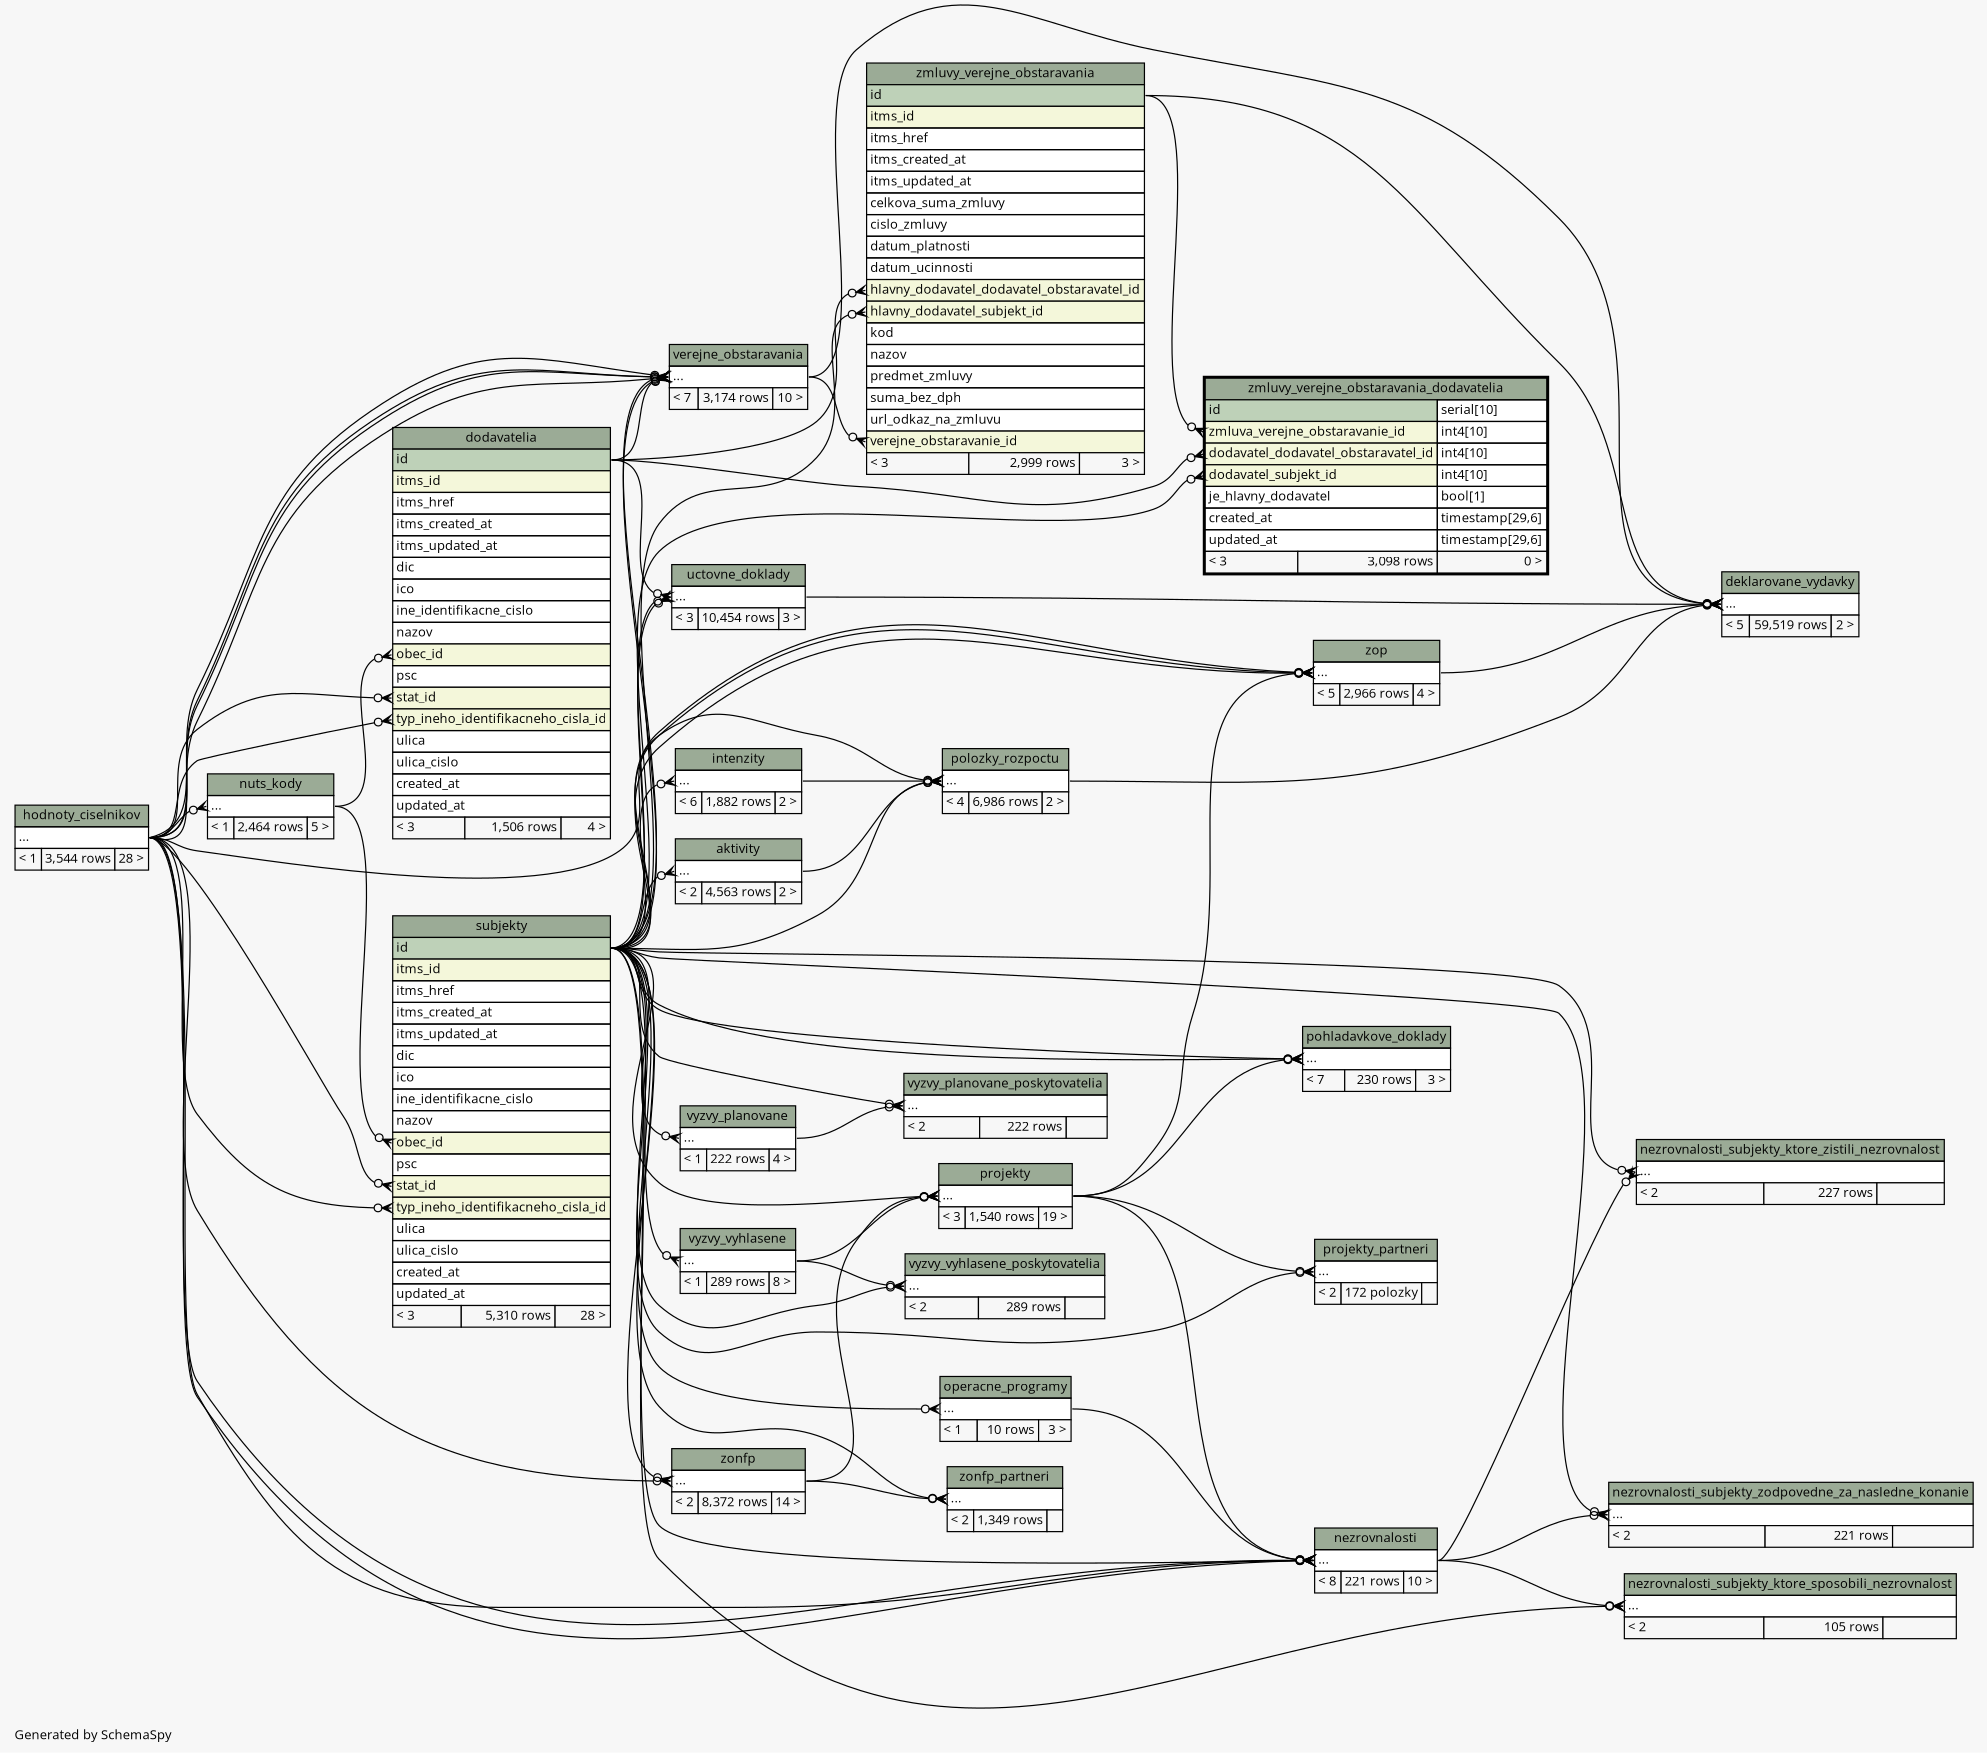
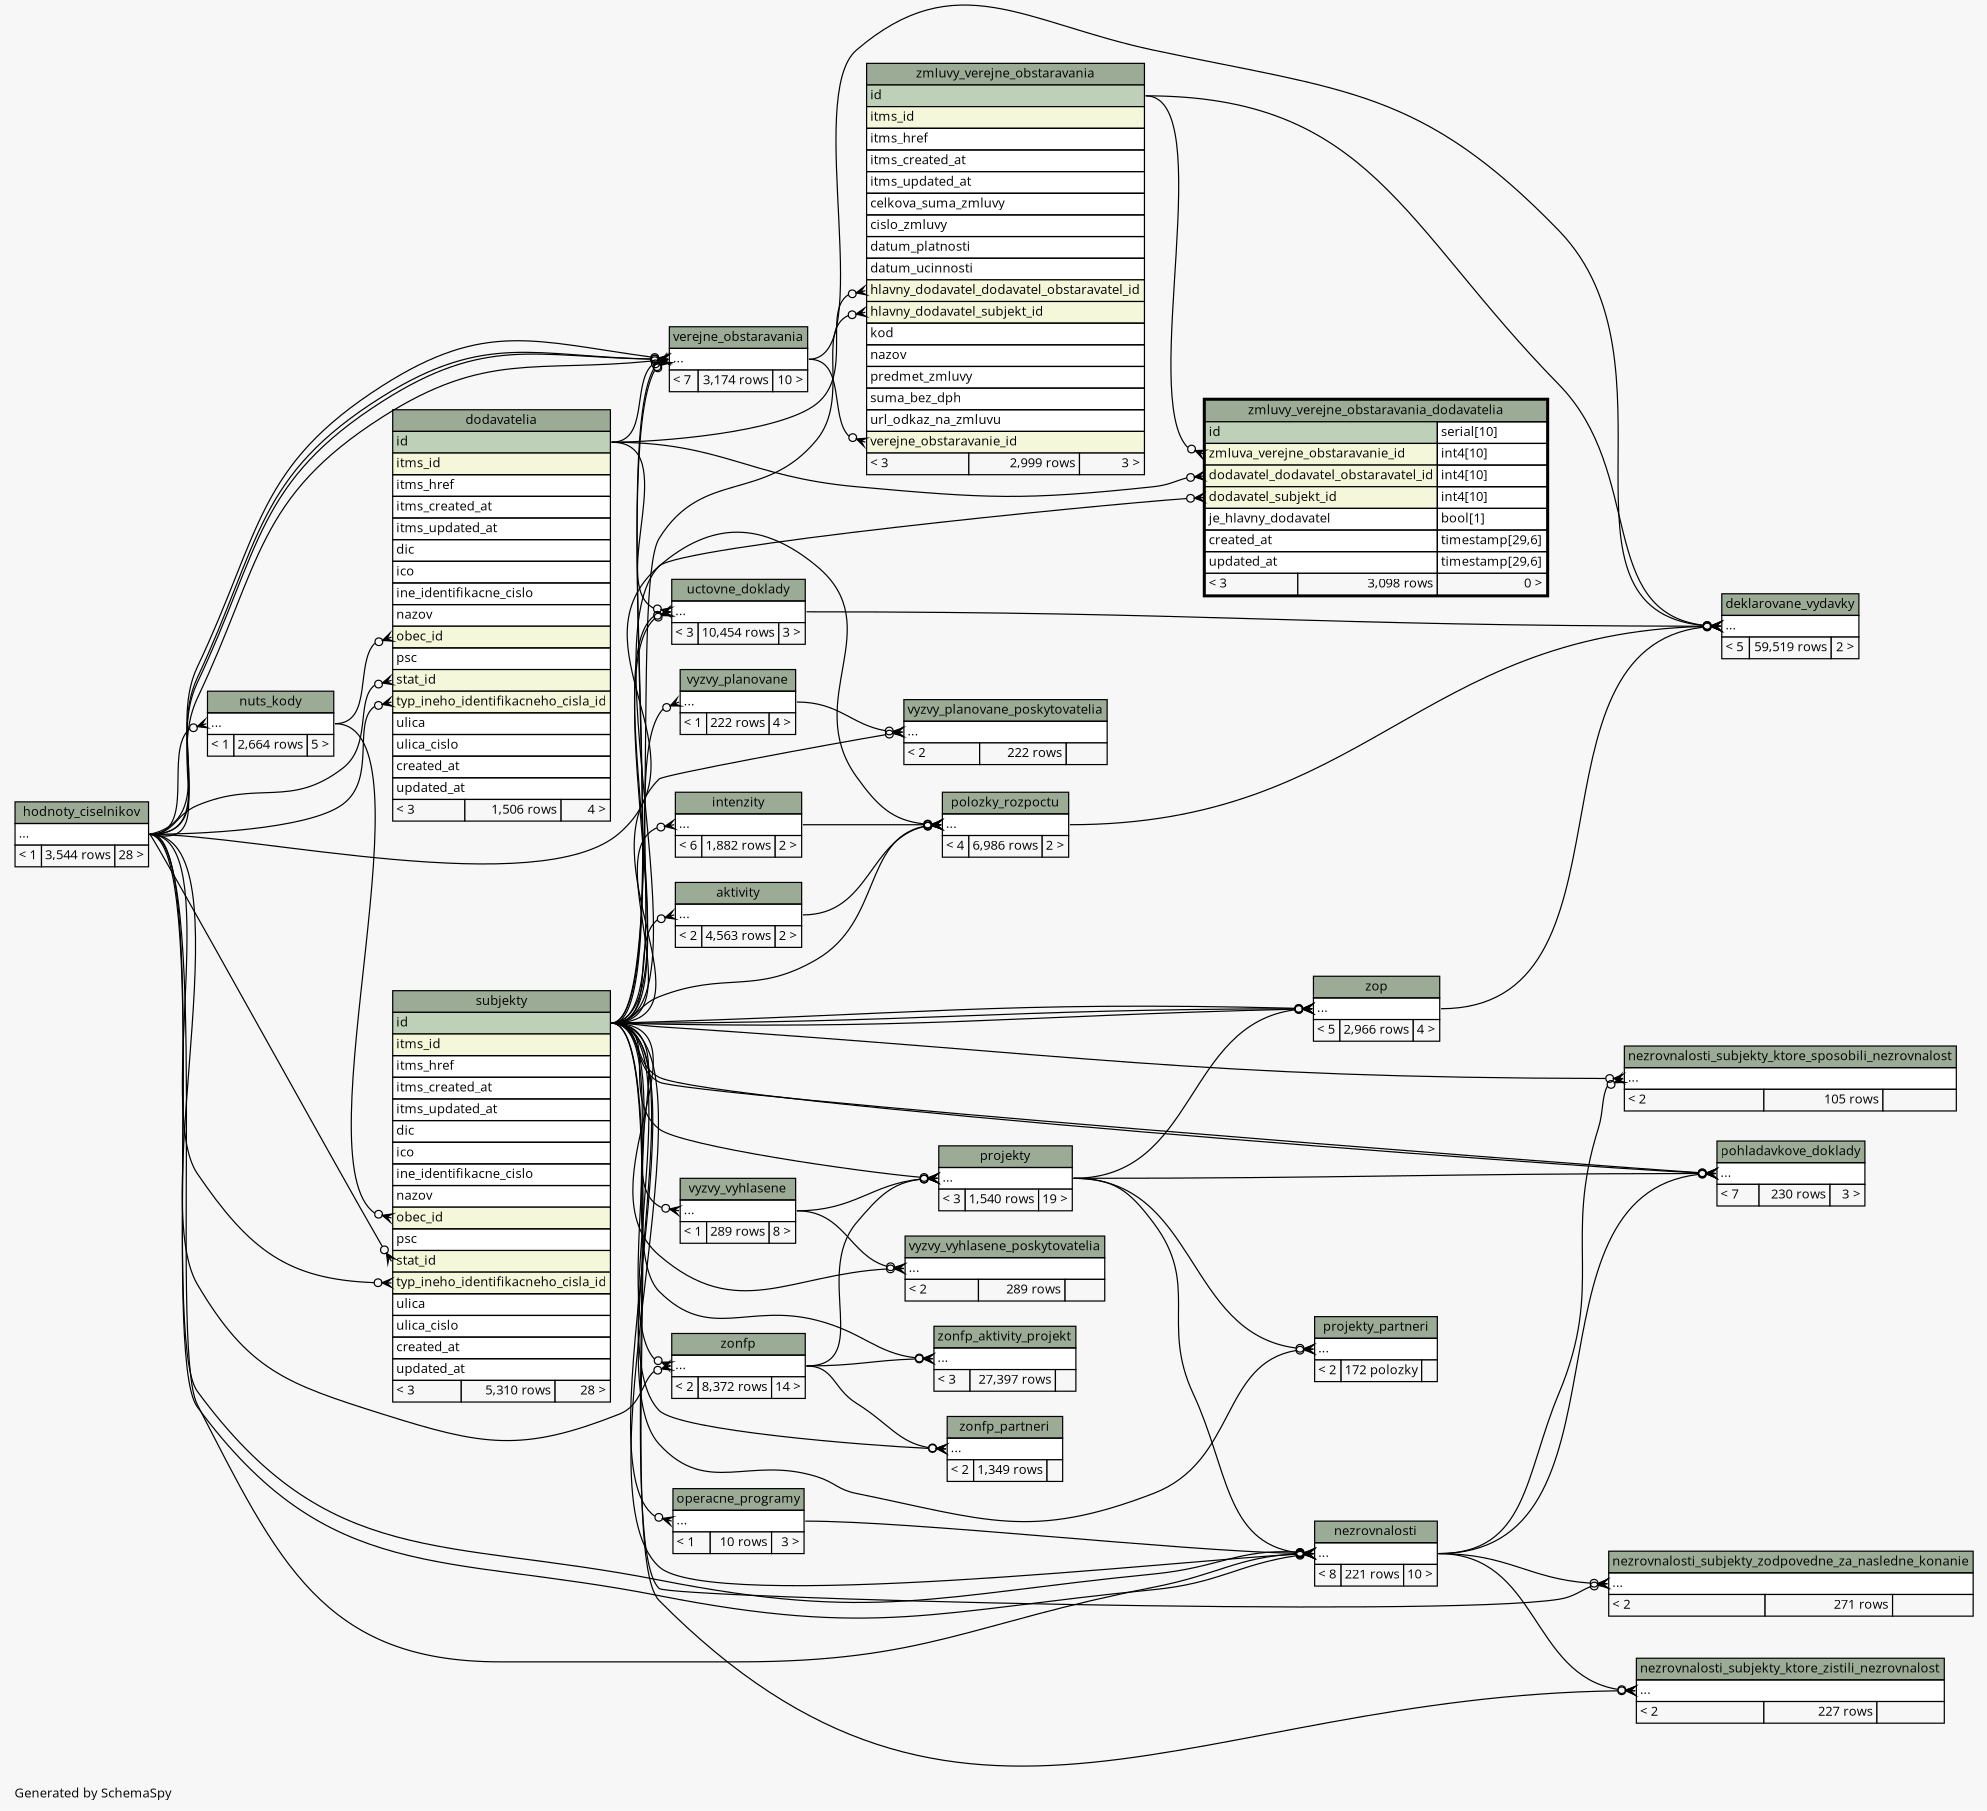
(271, 827) -> (271, 745)
none -> (1005, 1359)
none -> (1576, 1372)
(1861, 1536) -> (1861, 1605)
